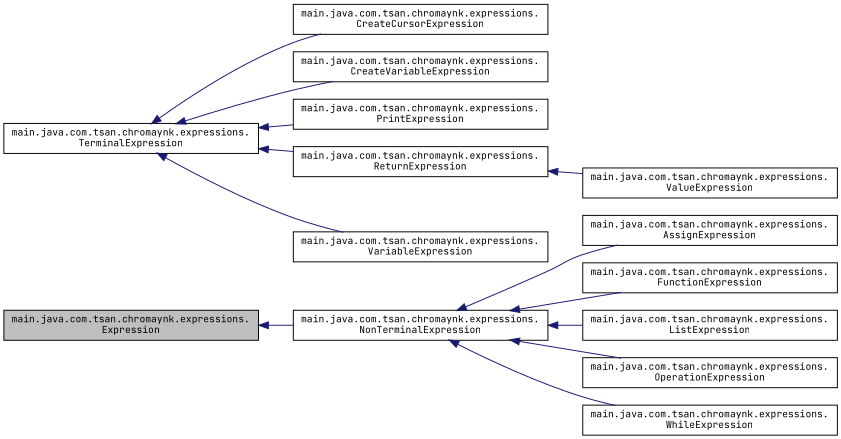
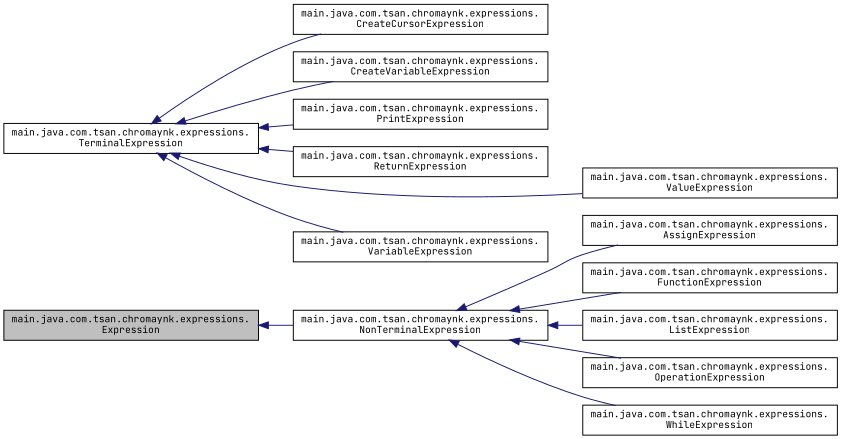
(570, 173) -> (379, 194)
